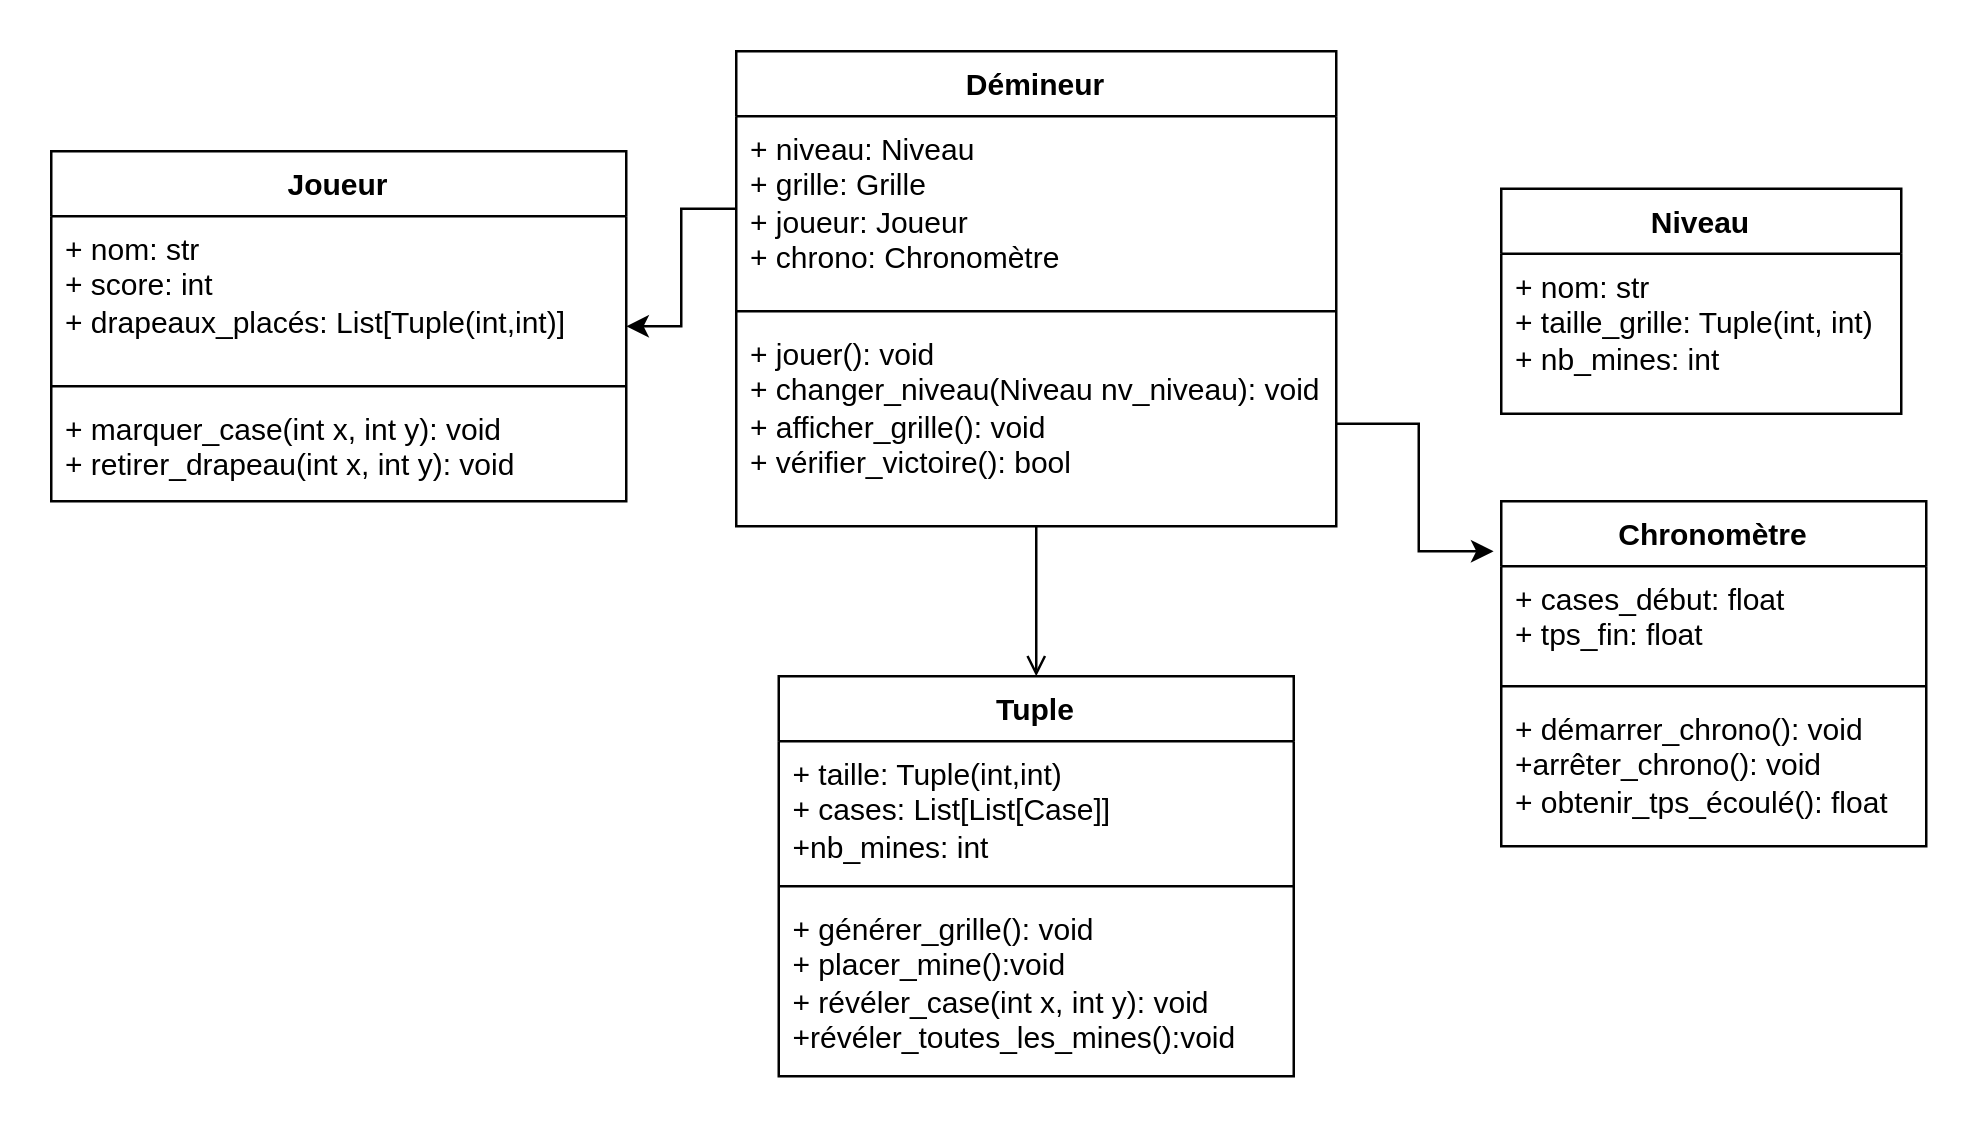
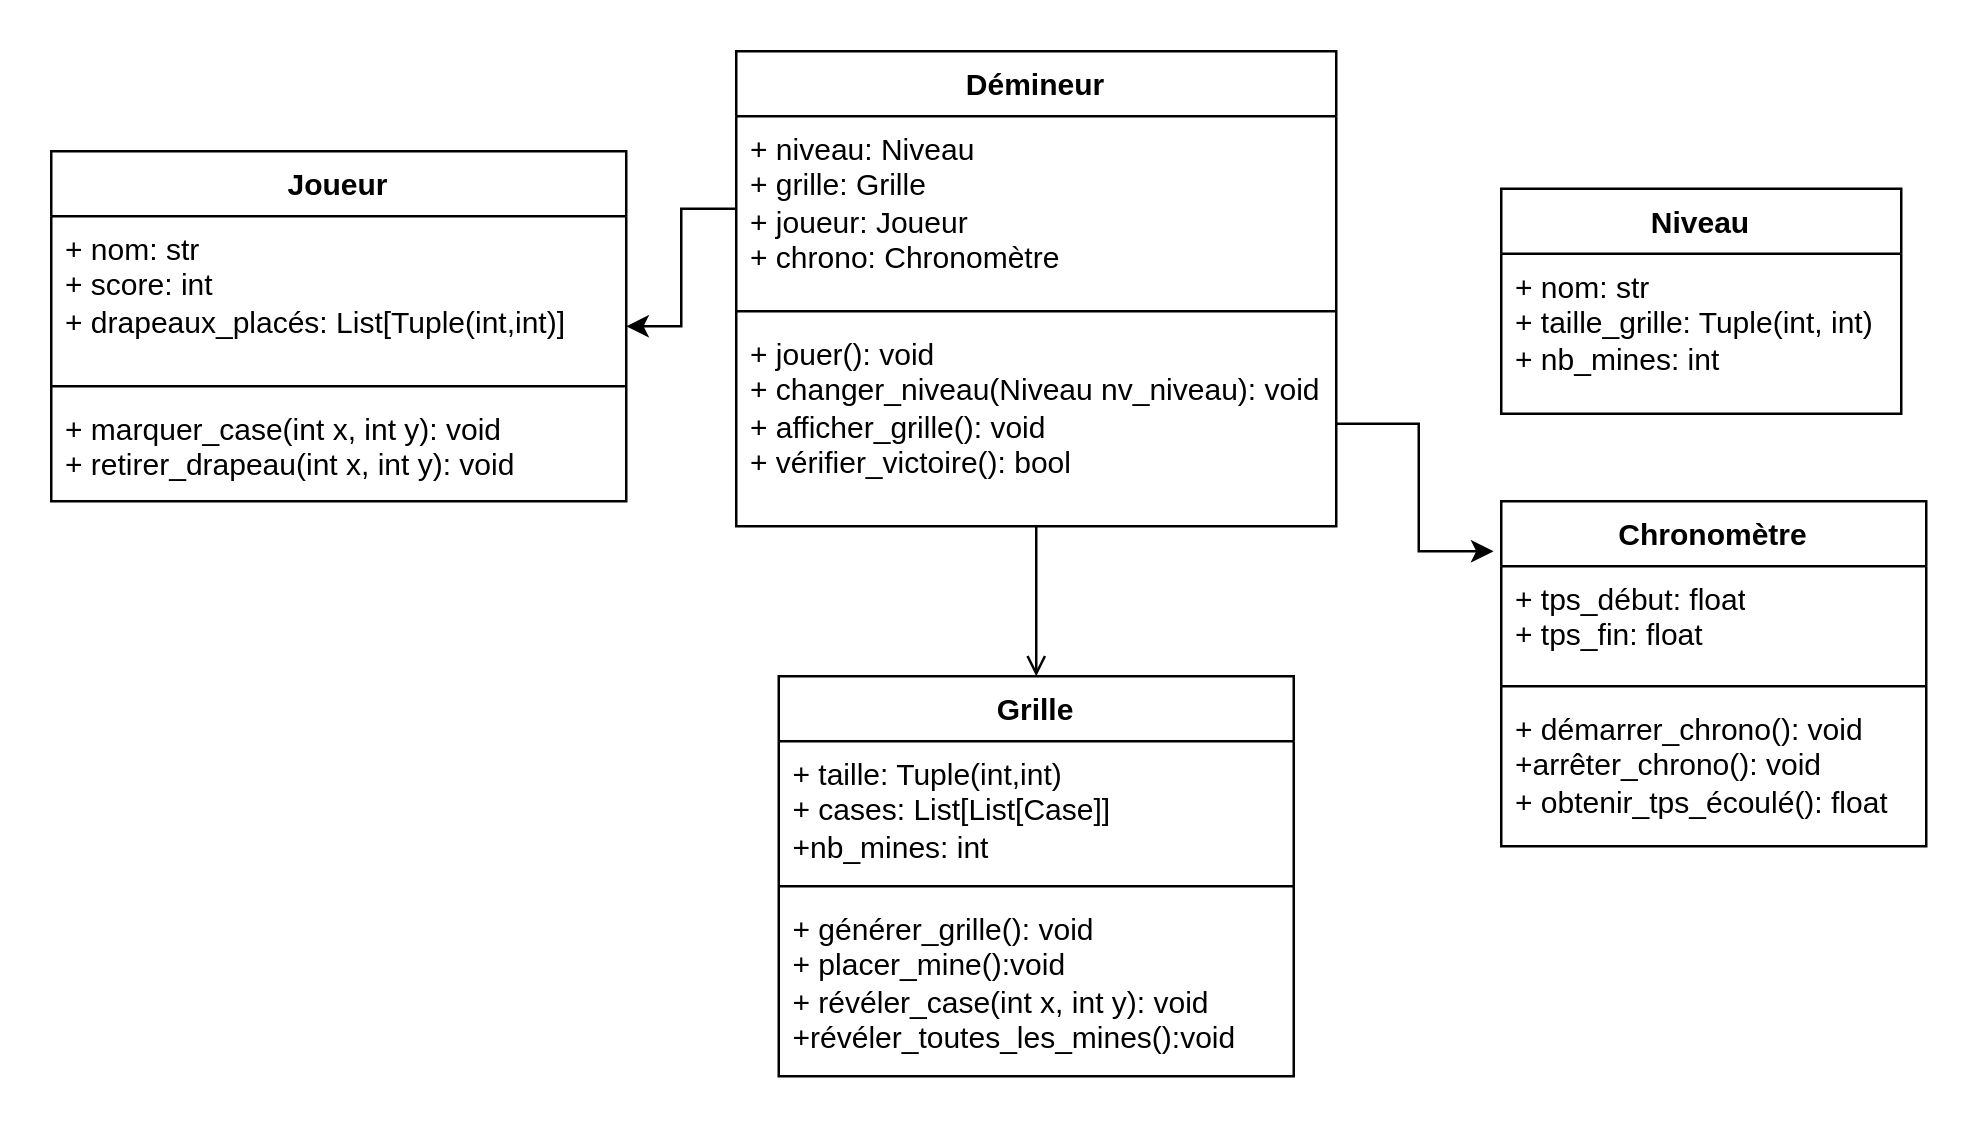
(1669, 620) -> (1652, 620)
(1036, 712) -> (1036, 712)
